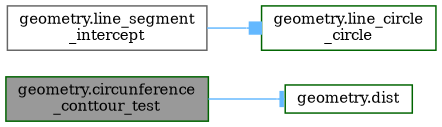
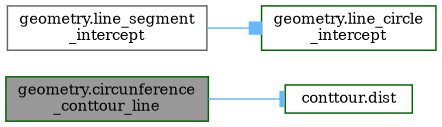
(349, 28) -> (349, 28)
(107, 99) -> (107, 99)
(349, 99) -> (349, 99)
